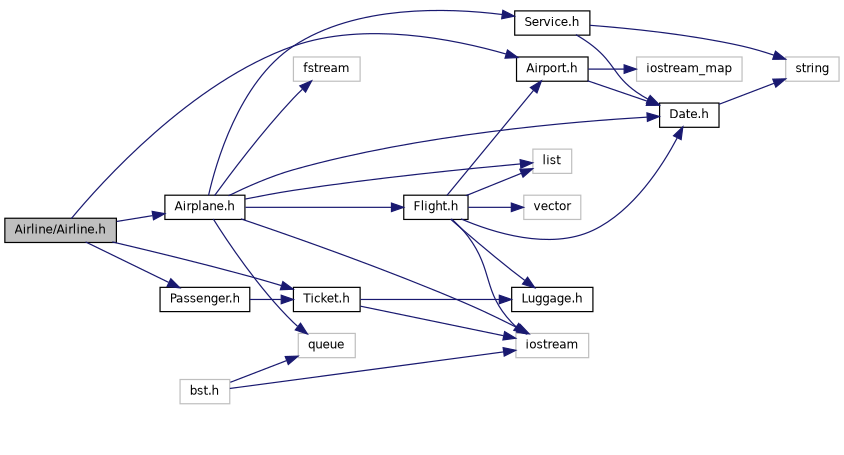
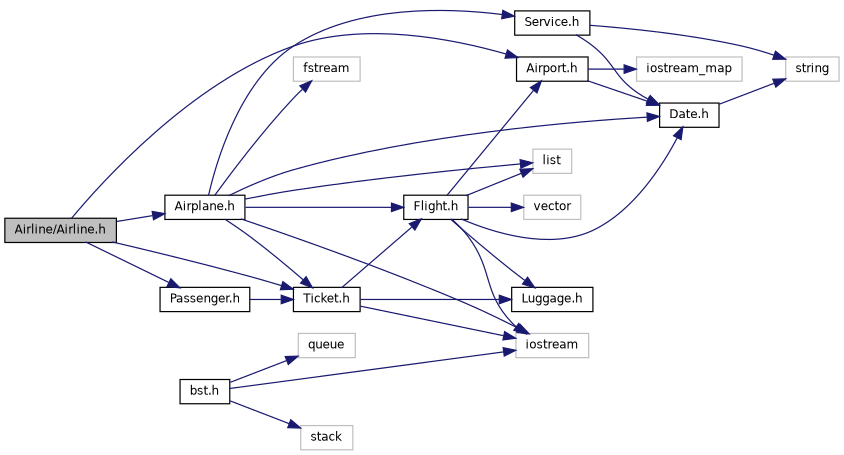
none -> (377, 258)
(246, 267) -> (265, 248)
(205, 392) -> (205, 392)
none -> (327, 438)
